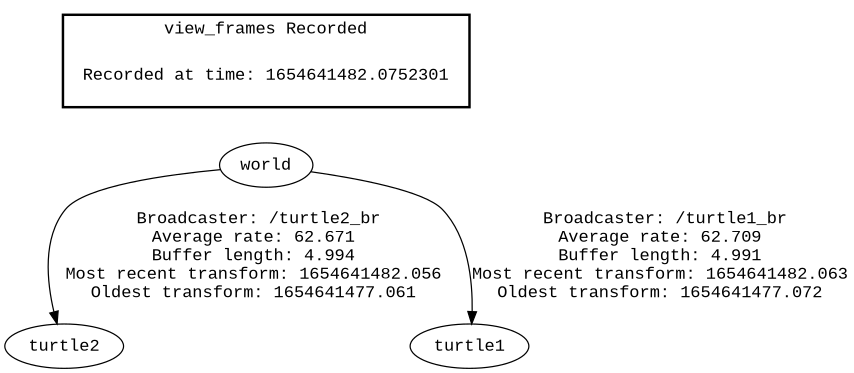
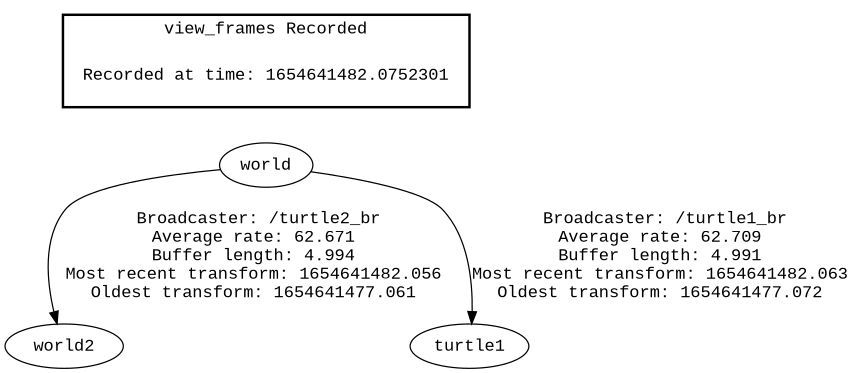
(64, 346) -> (64, 346)
